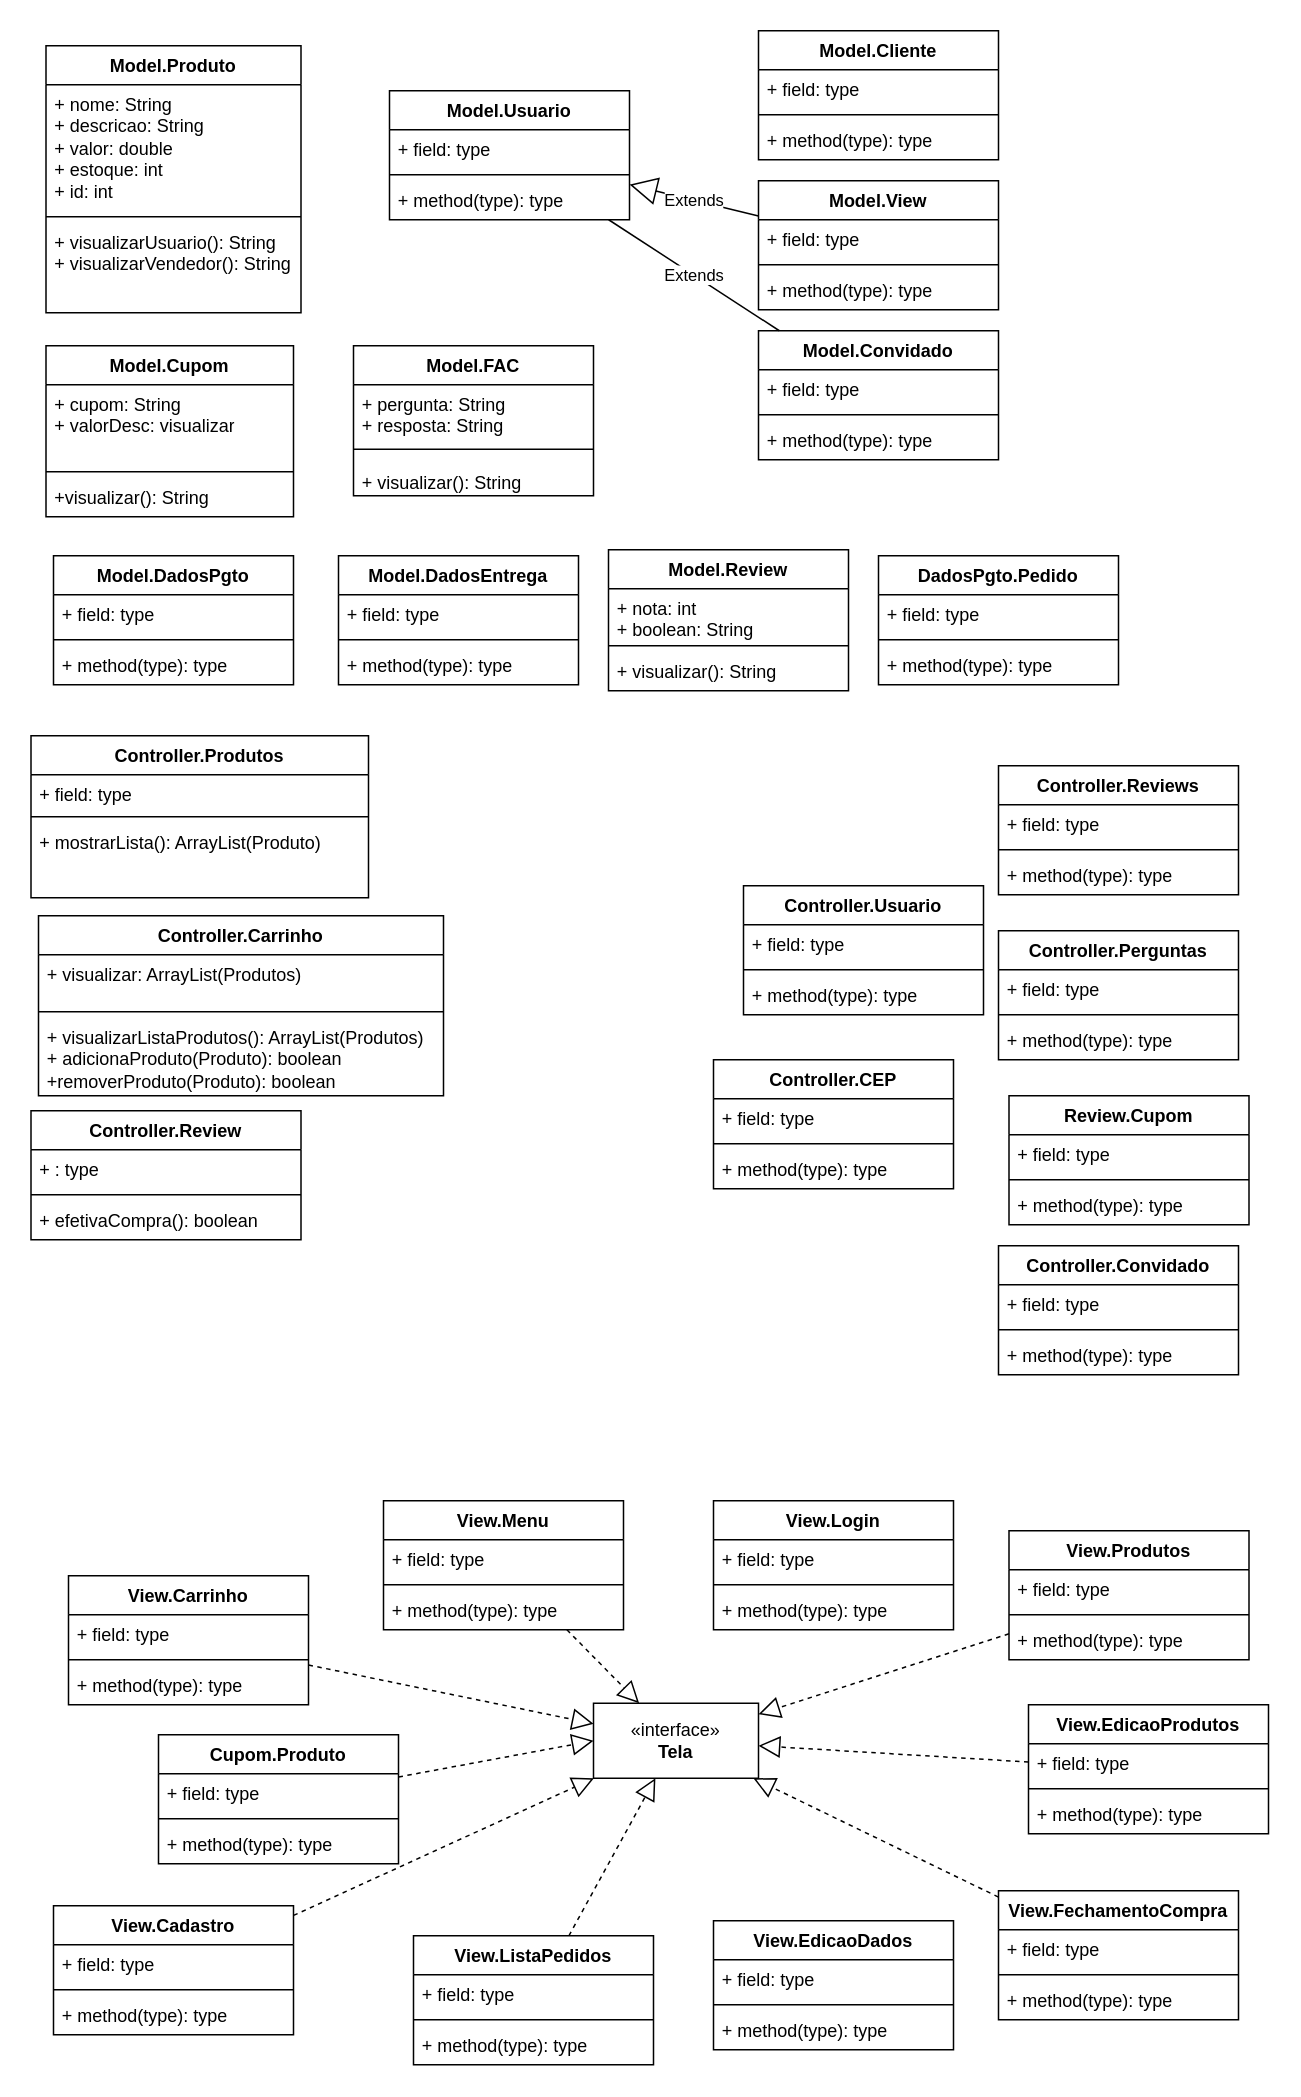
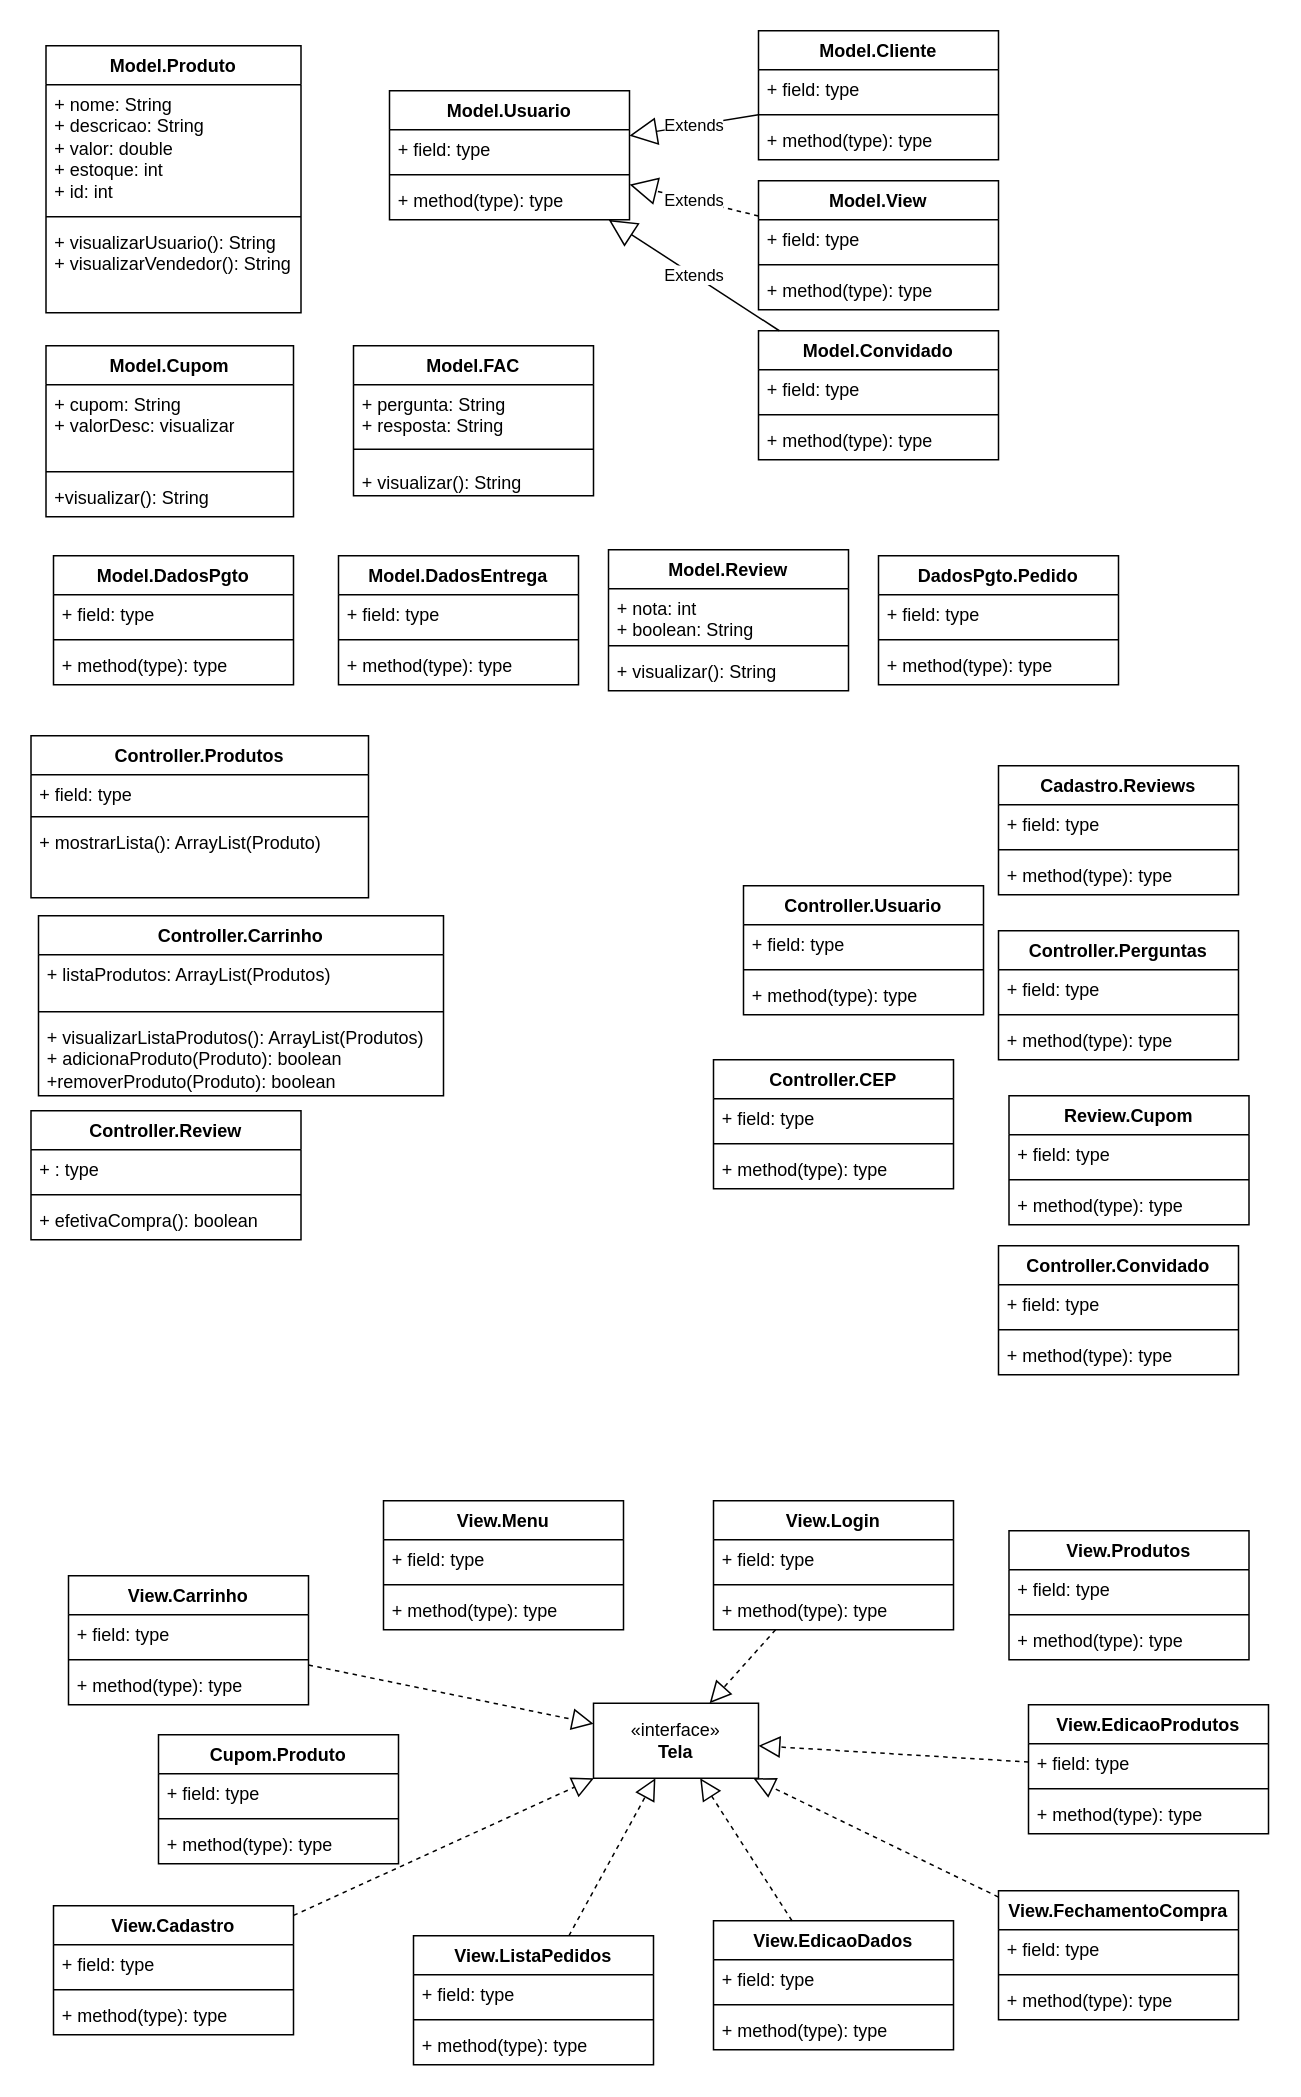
none -> (707, 123)
(739, 211) -> (739, 211)
(622, 228) -> (632, 235)
(1118, 787) -> (1118, 787)
(197, 976) -> (215, 976)
(596, 1660) -> none
none -> (748, 1660)
(892, 1671) -> none
(486, 1761) -> none
none -> (752, 1858)
